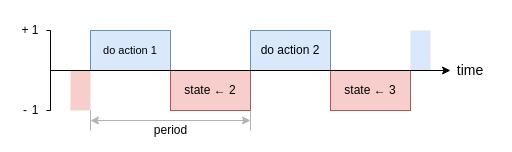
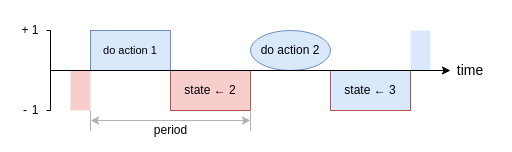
(291, 51) -> (291, 51)
(371, 91) -> (371, 91)
